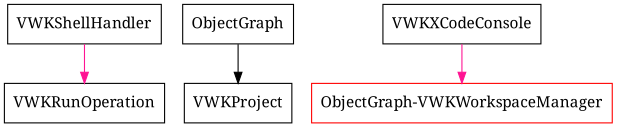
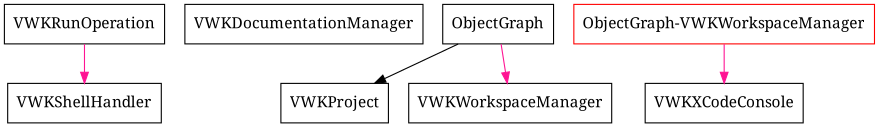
none -> (304, 24)
(84, 58) -> (84, 58)
(462, 58) -> (724, 58)
none -> (510, 103)
